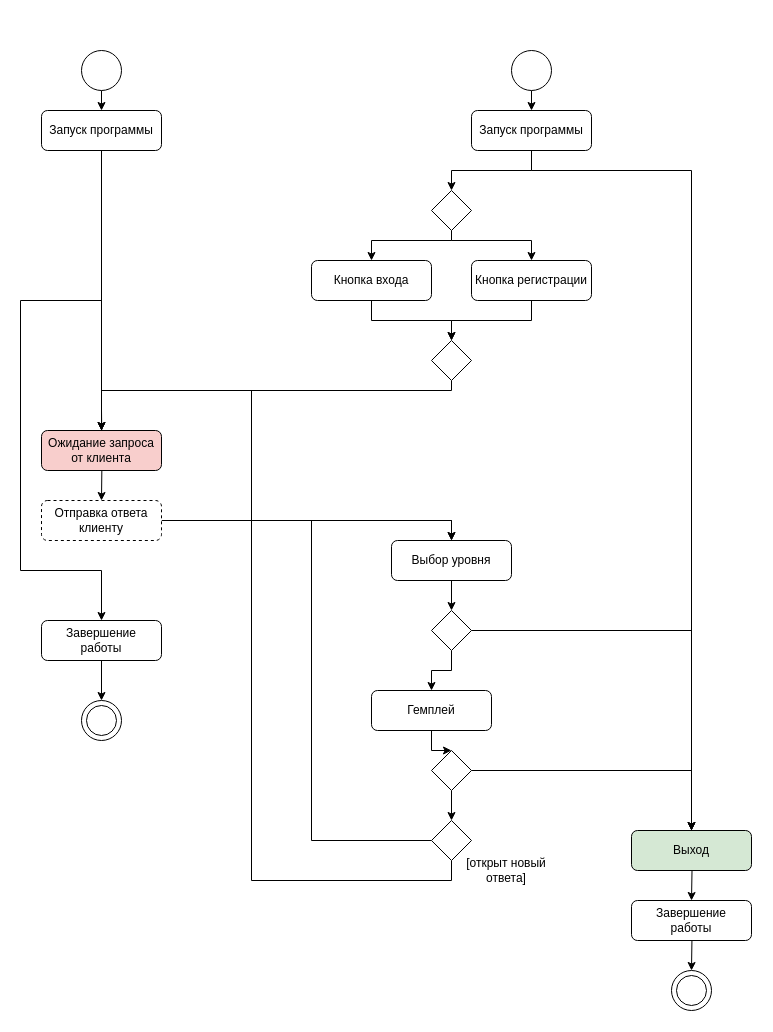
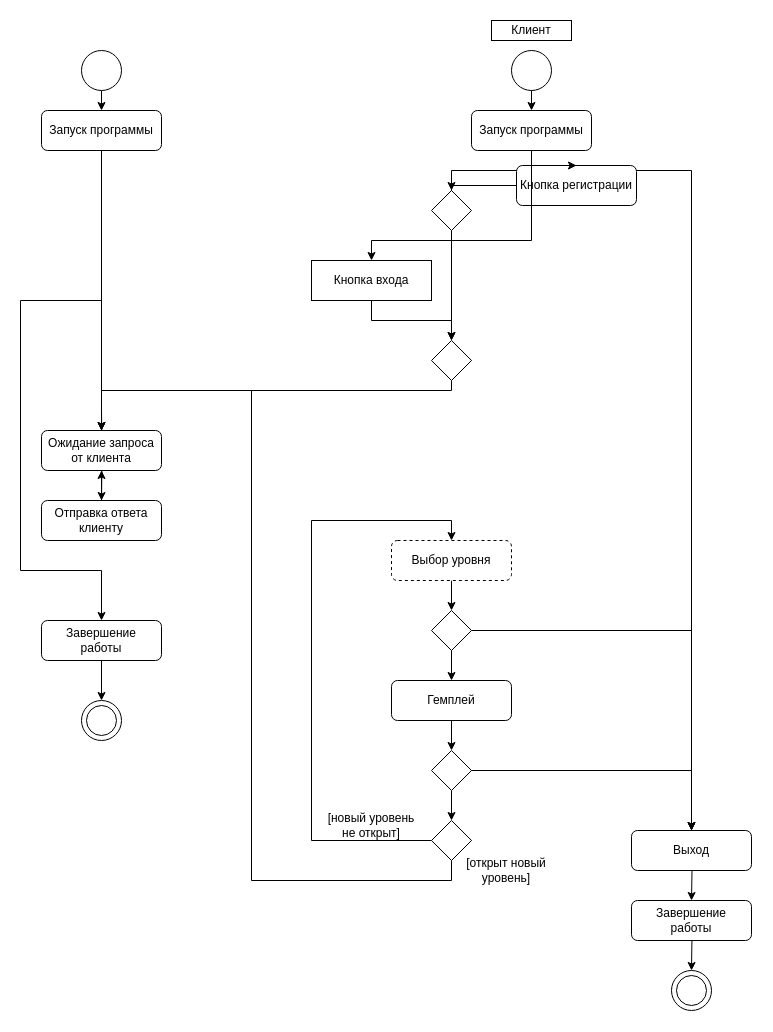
none -> (532, 31)
(372, 281) -> (372, 281)
(532, 281) -> (577, 186)
(102, 451) -> (102, 451)
(102, 521) -> (102, 521)
(235, 521) -> (102, 500)
(452, 561) -> (452, 561)
(432, 711) -> (452, 701)
none -> (372, 826)
(692, 851) -> (692, 851)
(507, 871) -> (507, 871)
